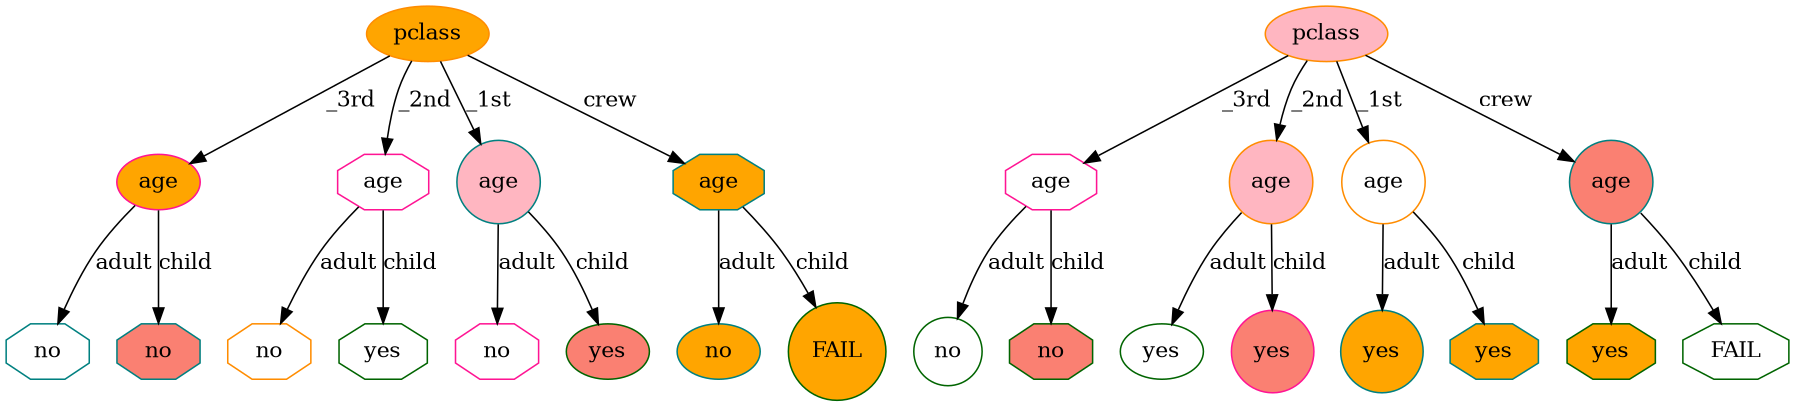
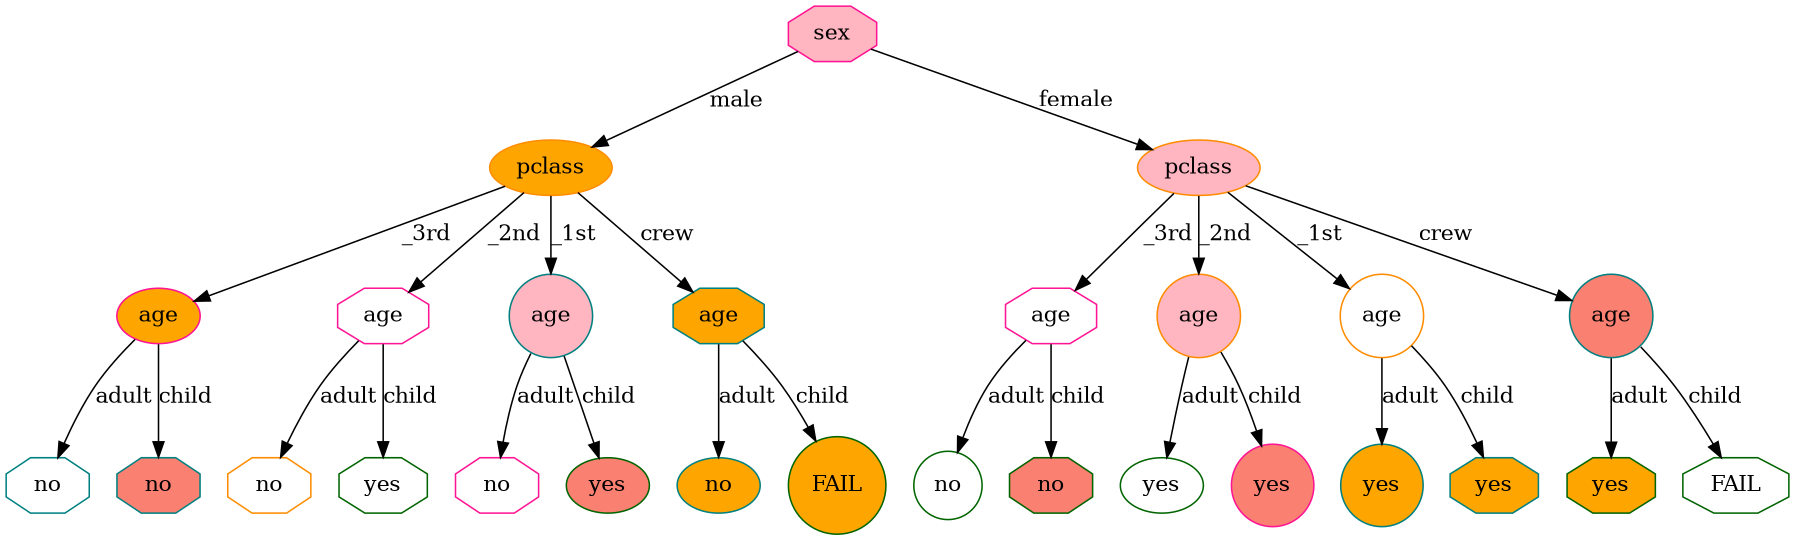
none -> (833, 34)
